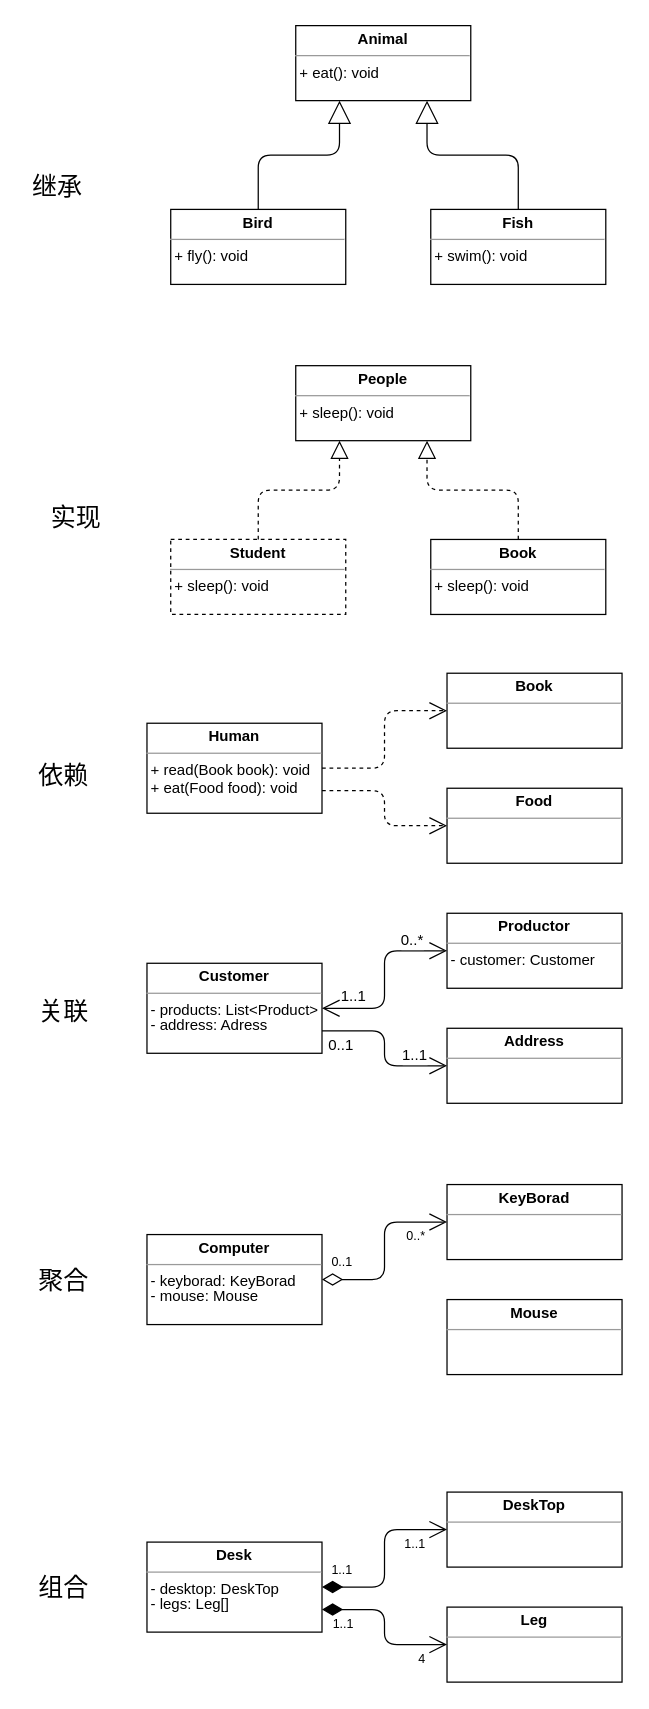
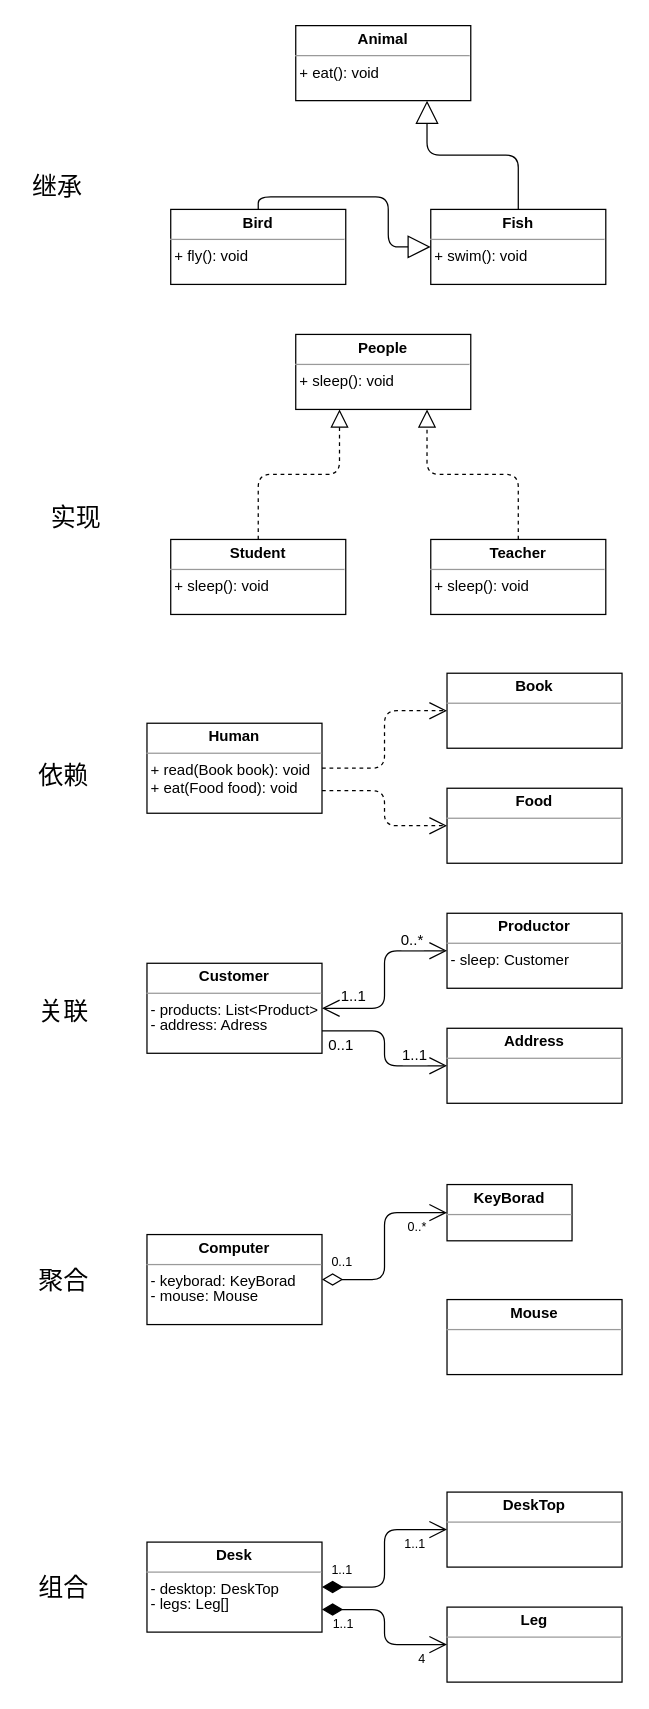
(291, 155) -> (348, 197)
(383, 403) -> (383, 372)
(484, 557) -> (484, 557)
(258, 577) -> (258, 577)
(525, 931) -> (510, 931)
(534, 1222) -> (509, 1213)
